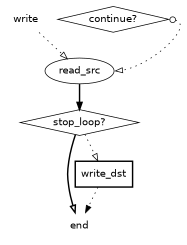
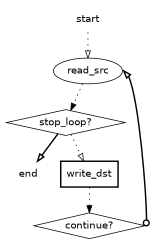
(26, 19) -> (88, 19)
(160, 52) -> (142, 148)
(80, 93) -> (78, 94)
(93, 197) -> (89, 196)
